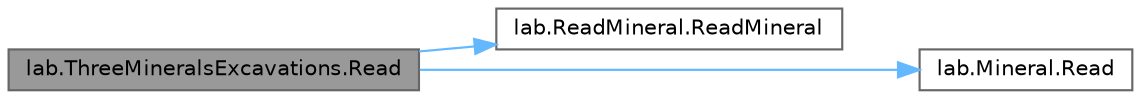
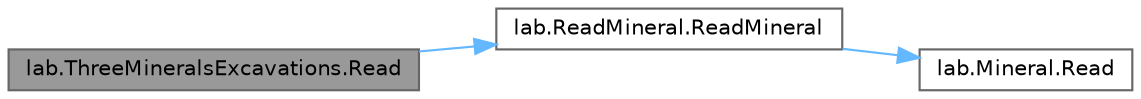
(659, 70) -> (870, 52)
